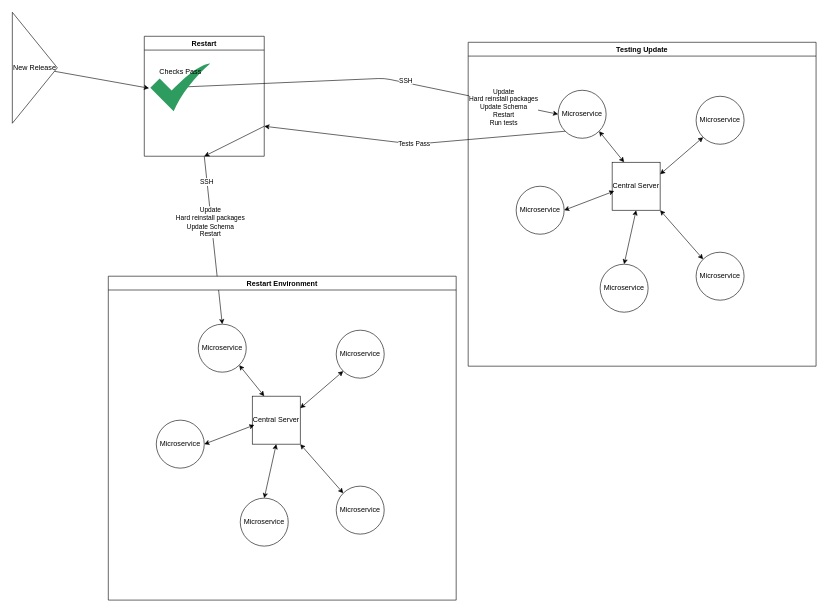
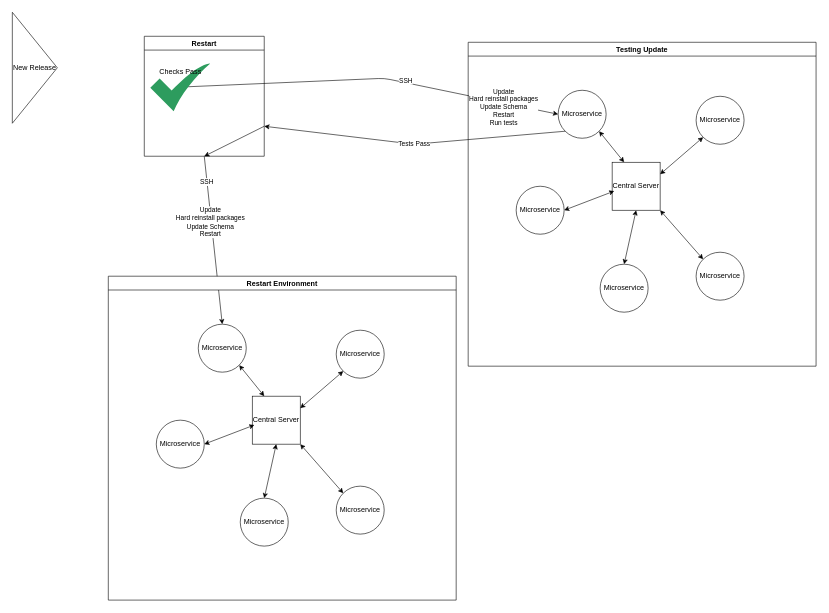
(98, 79) -> none
